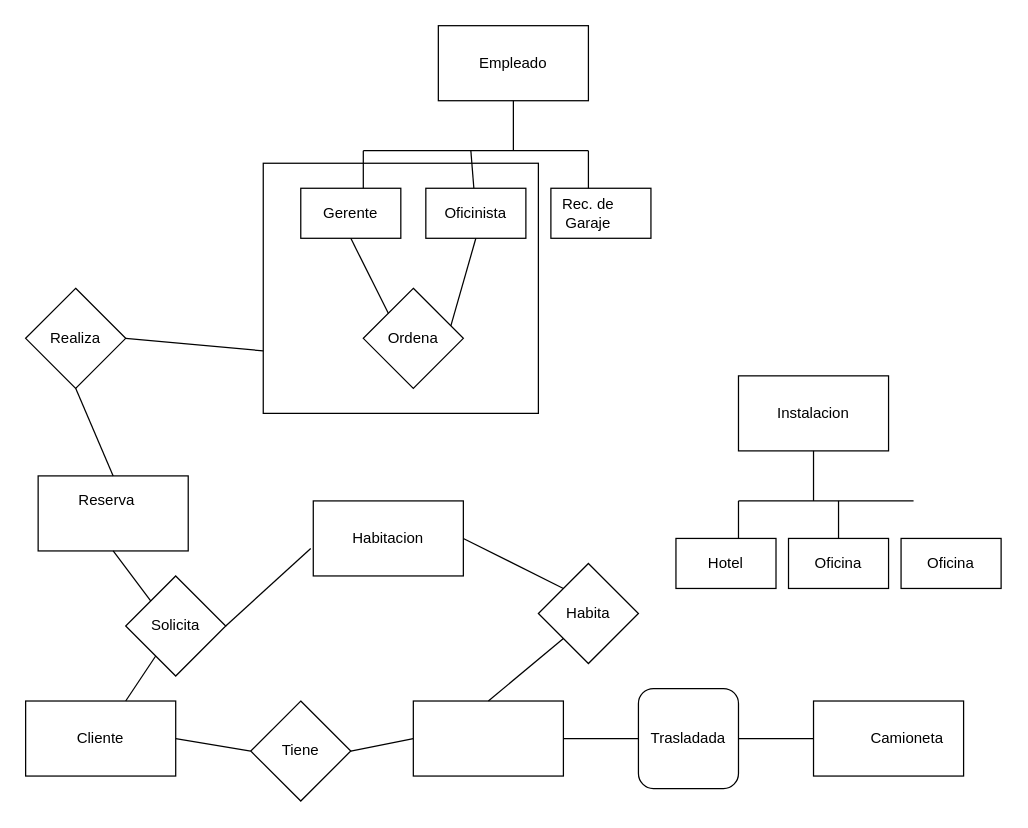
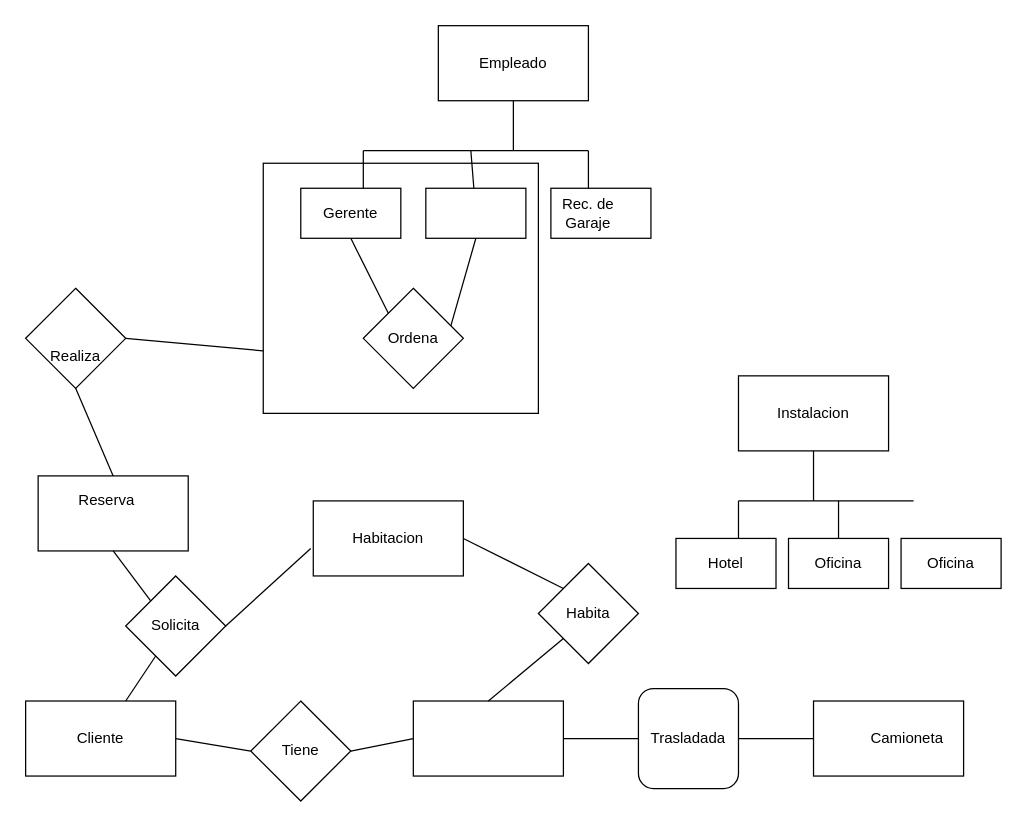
(476, 213) -> none
(76, 338) -> (76, 357)
